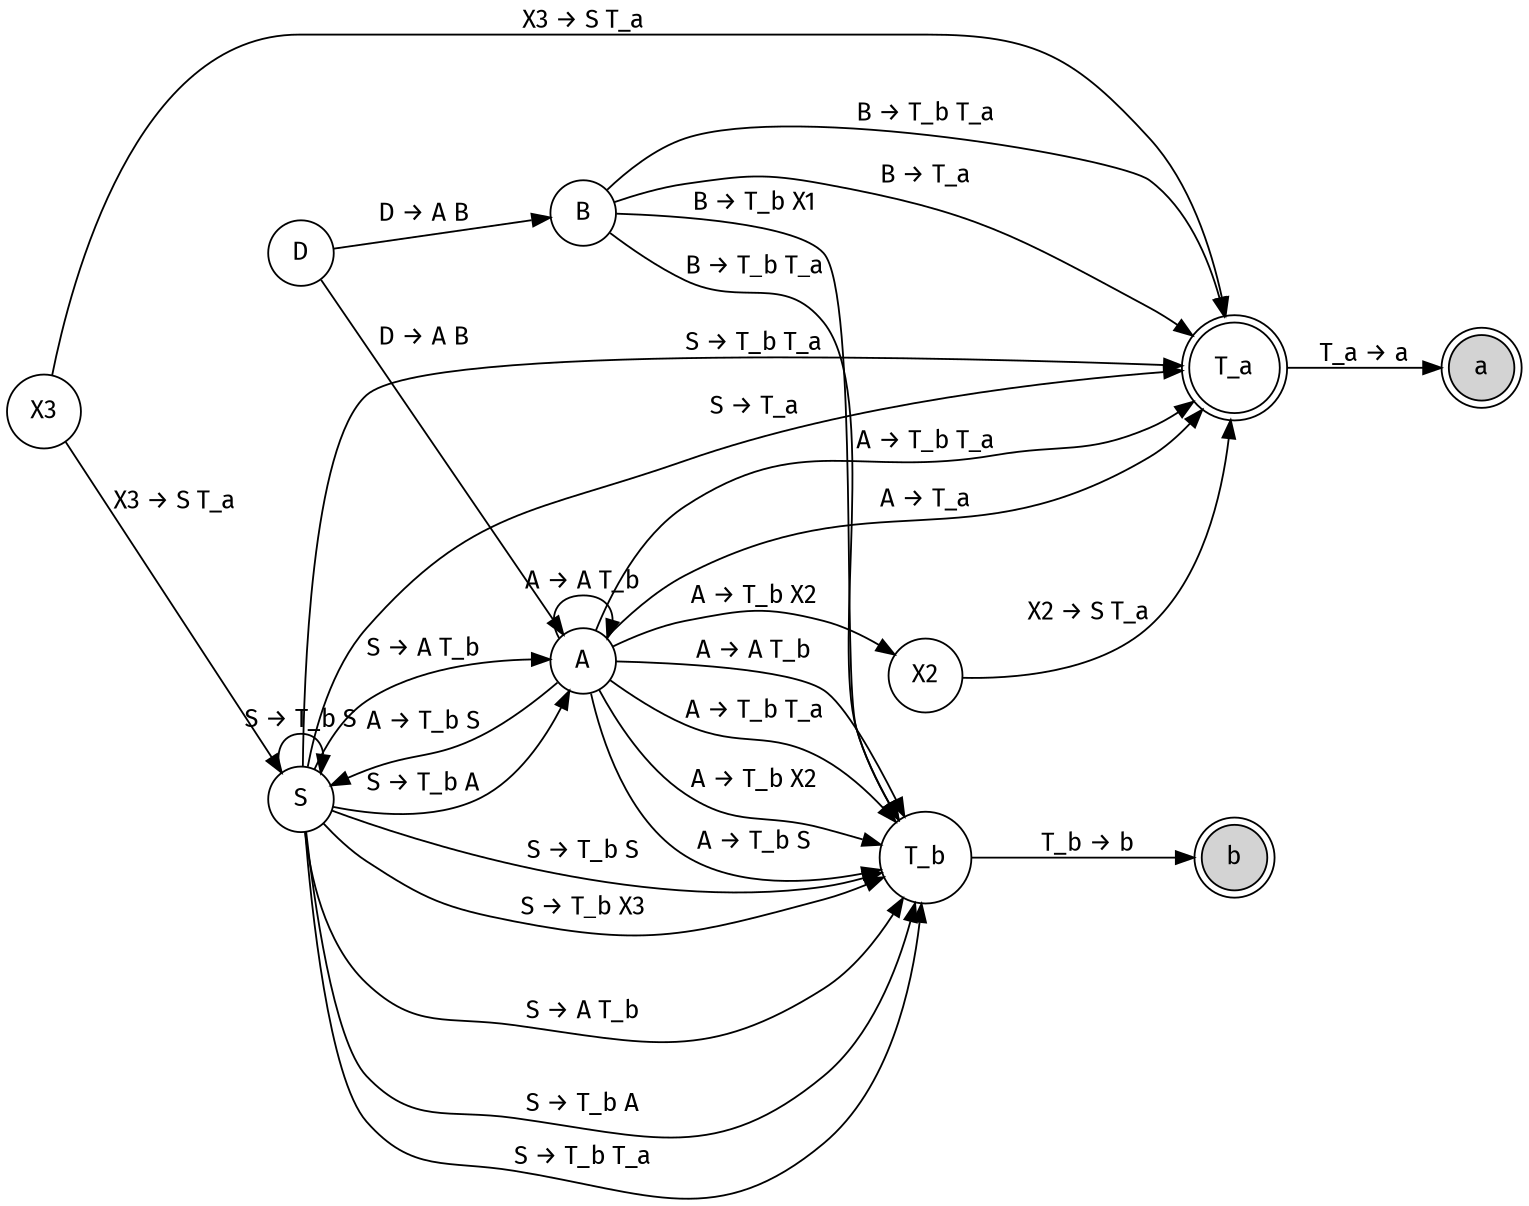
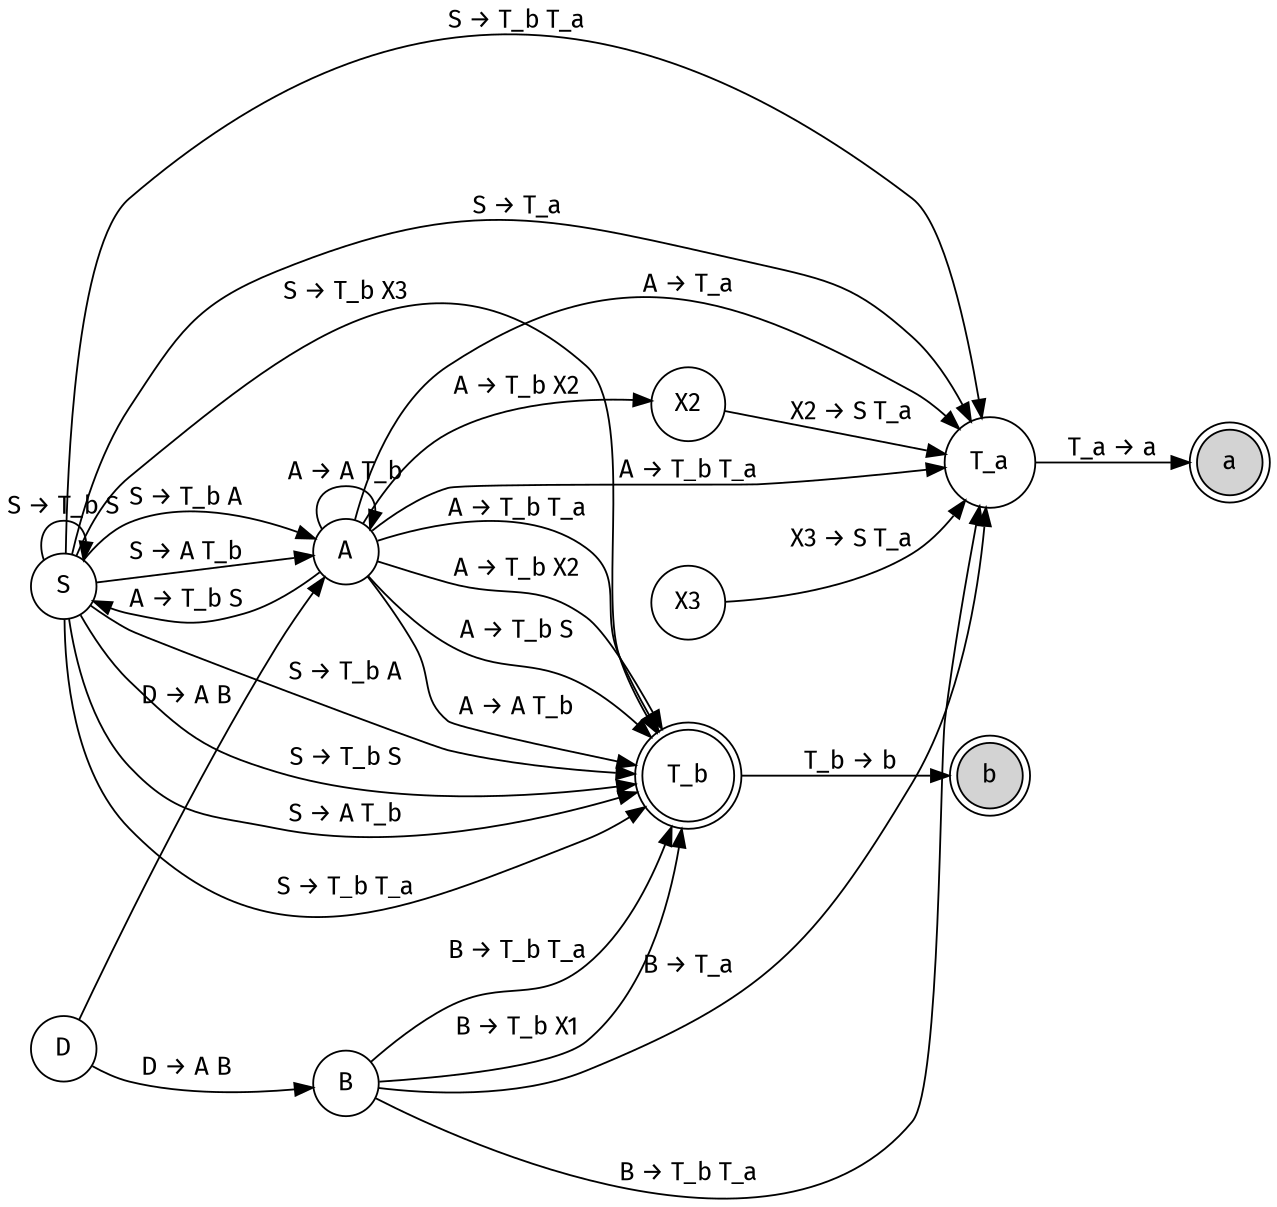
(1235, 368) -> (990, 462)
(169, 600) -> none
(926, 858) -> (688, 776)
